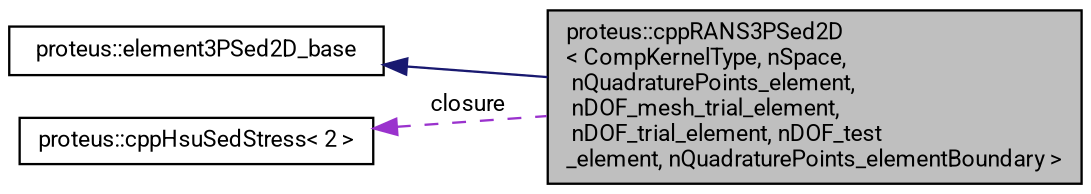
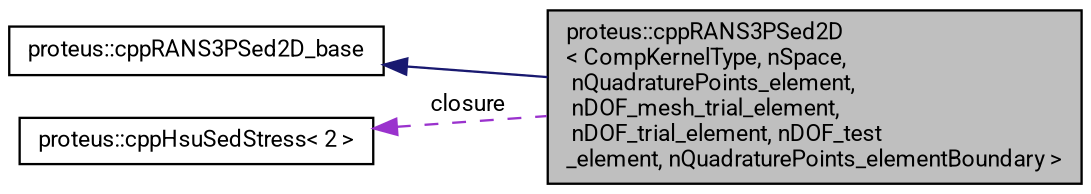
(196, 51) -> (196, 51)
